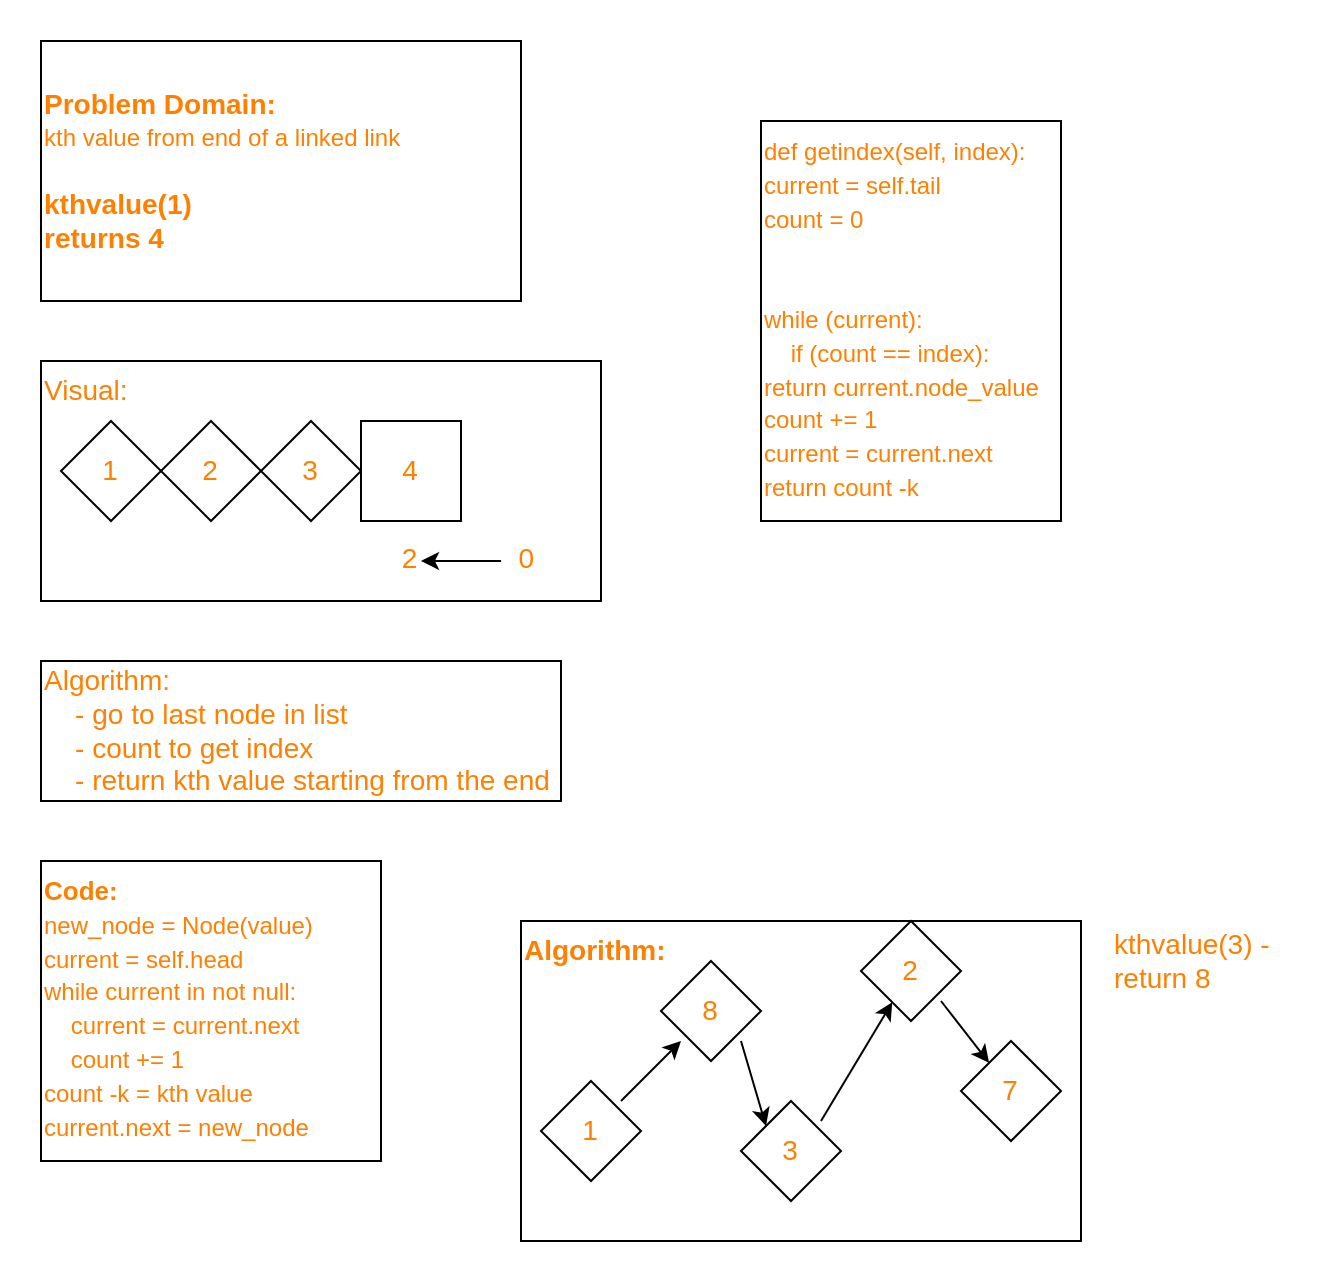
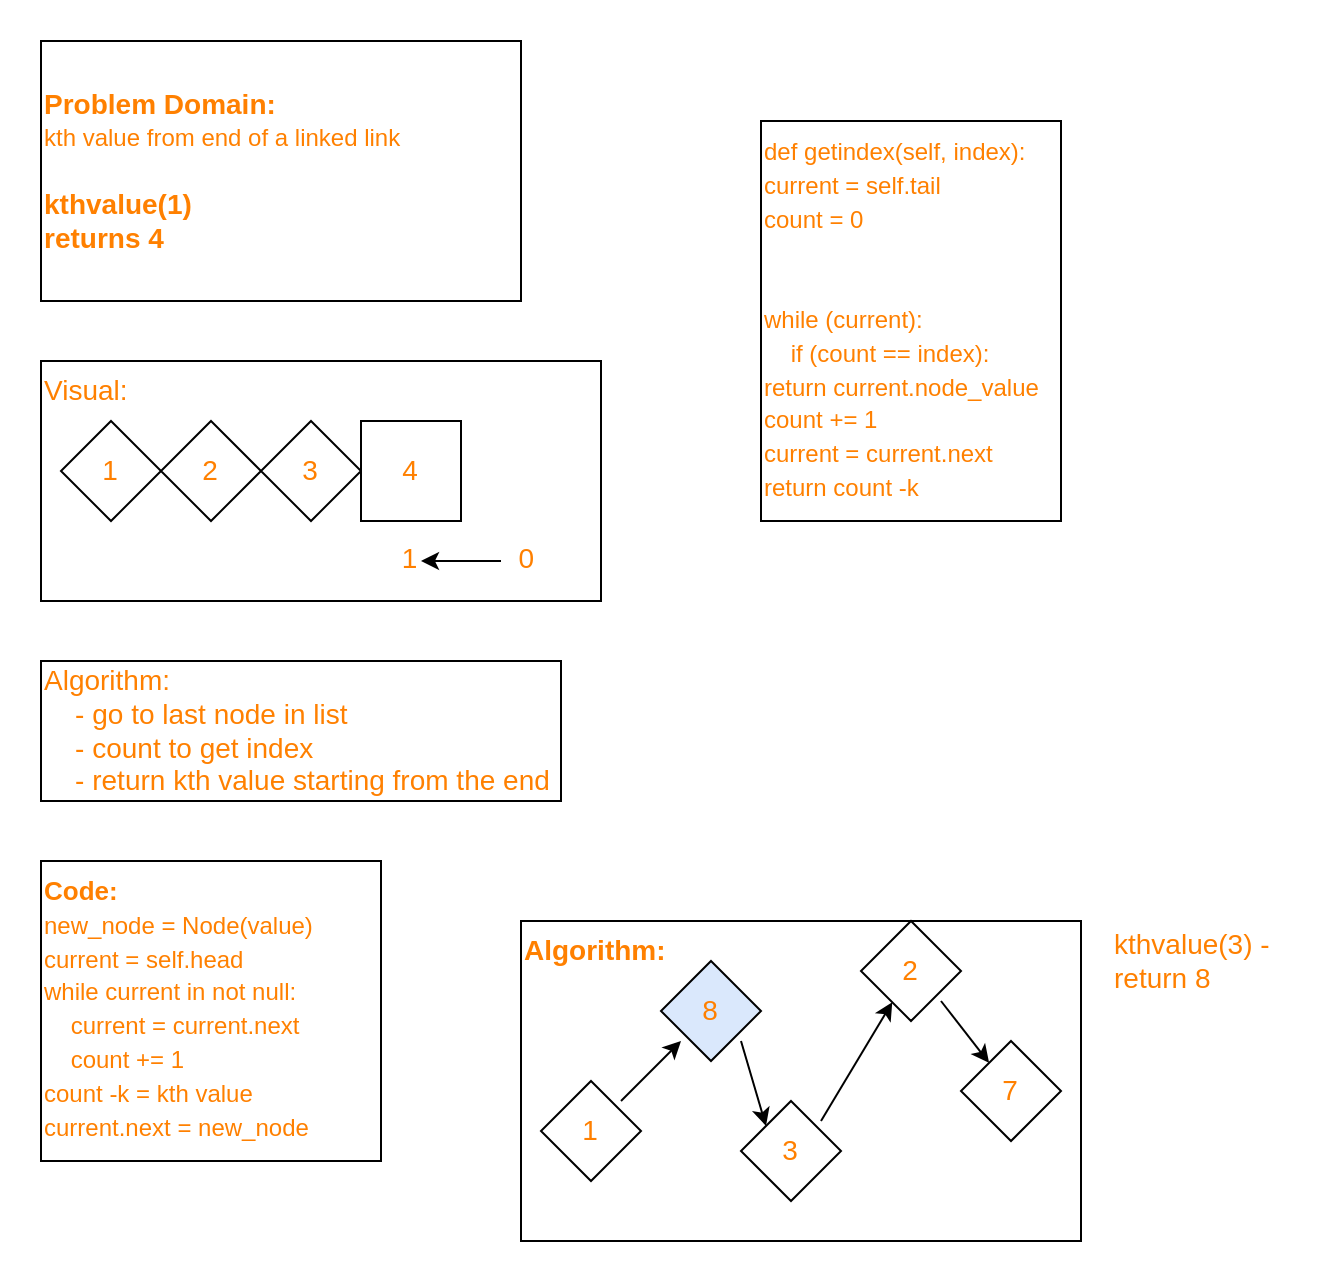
(141, 409) -> (141, 409)
(711, 1011) -> (711, 1011)
